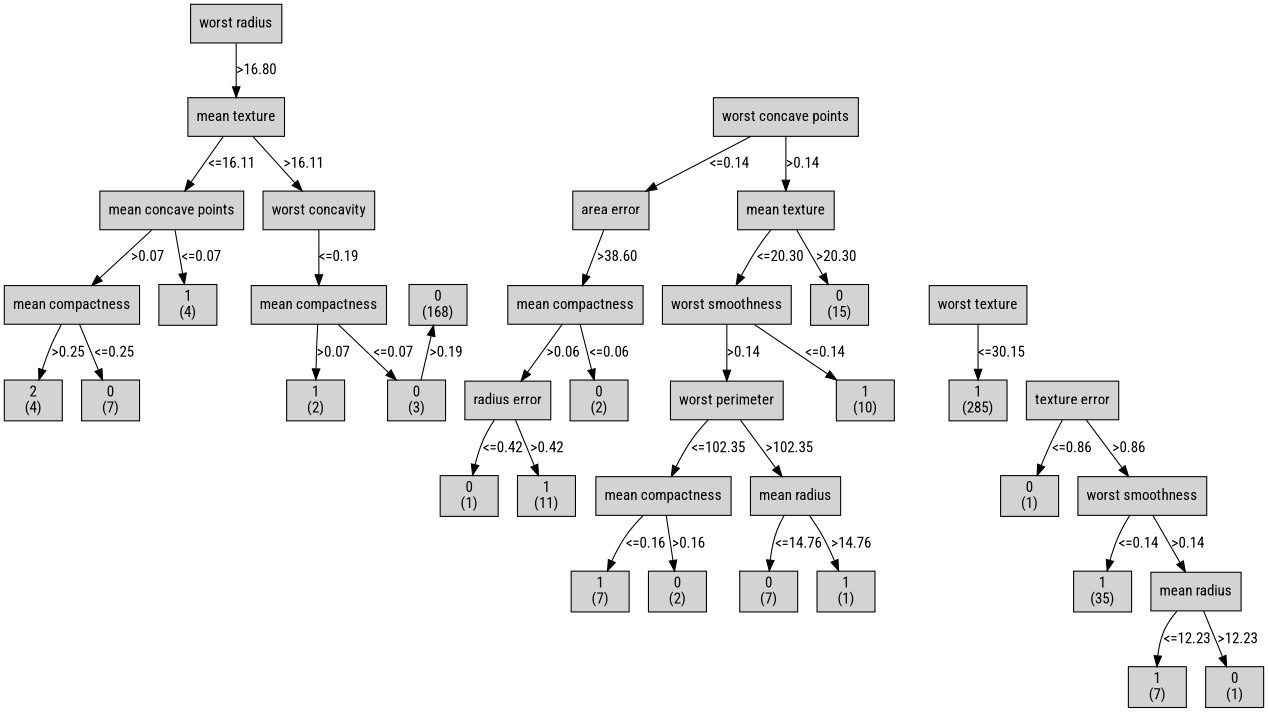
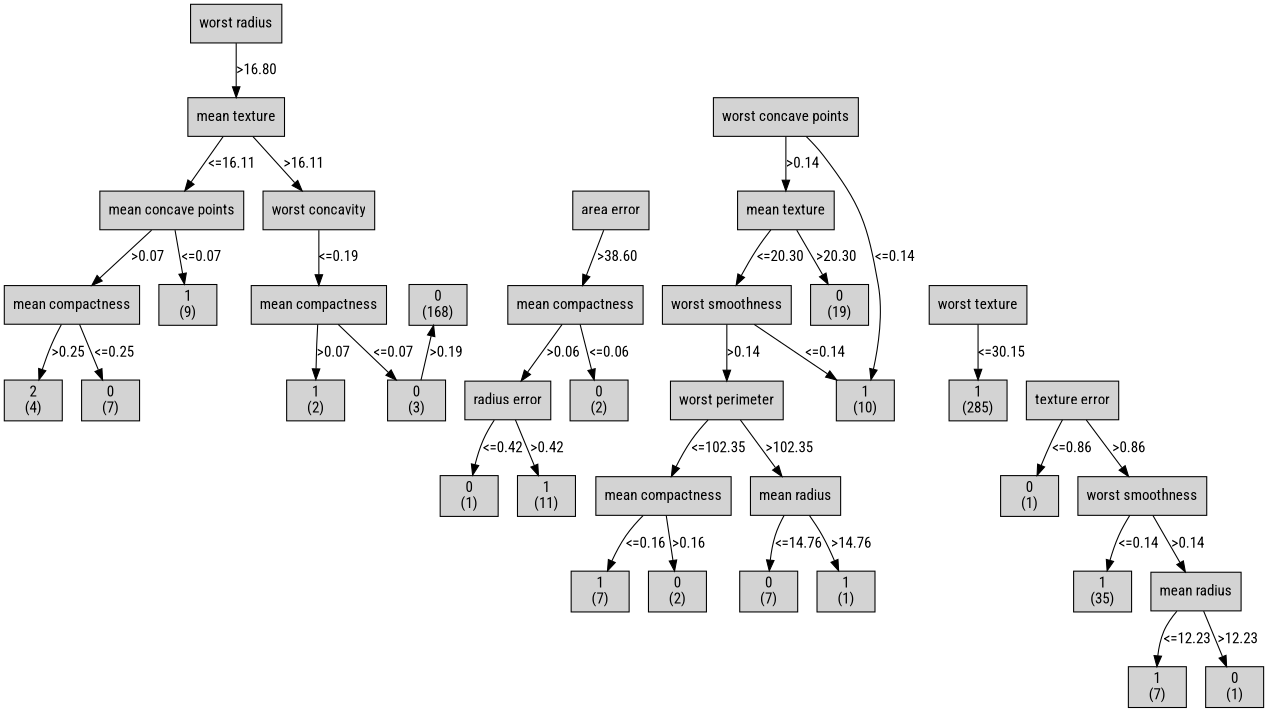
(703, 161) -> (870, 244)
(188, 305) -> (188, 305)
(840, 305) -> (840, 305)
